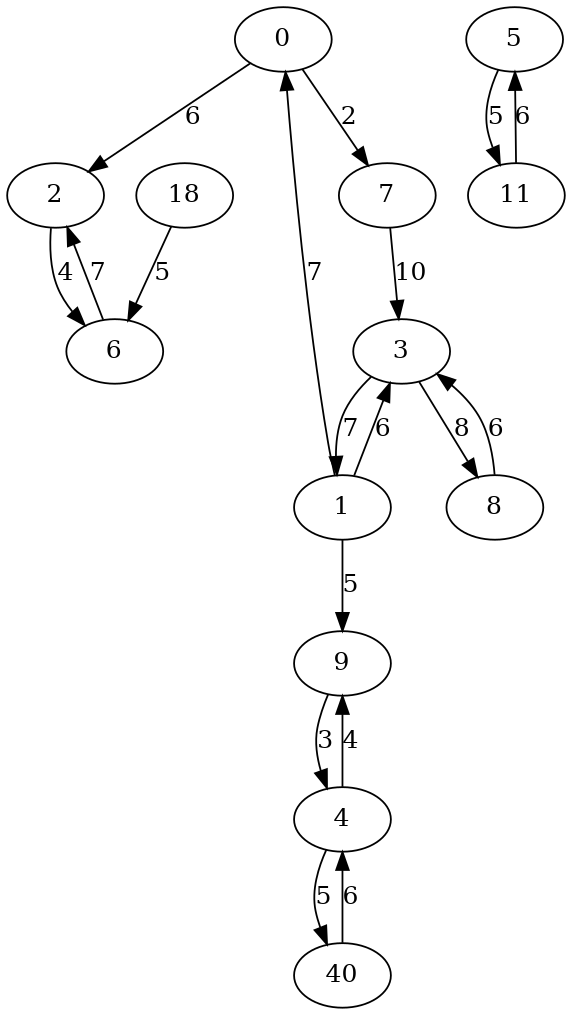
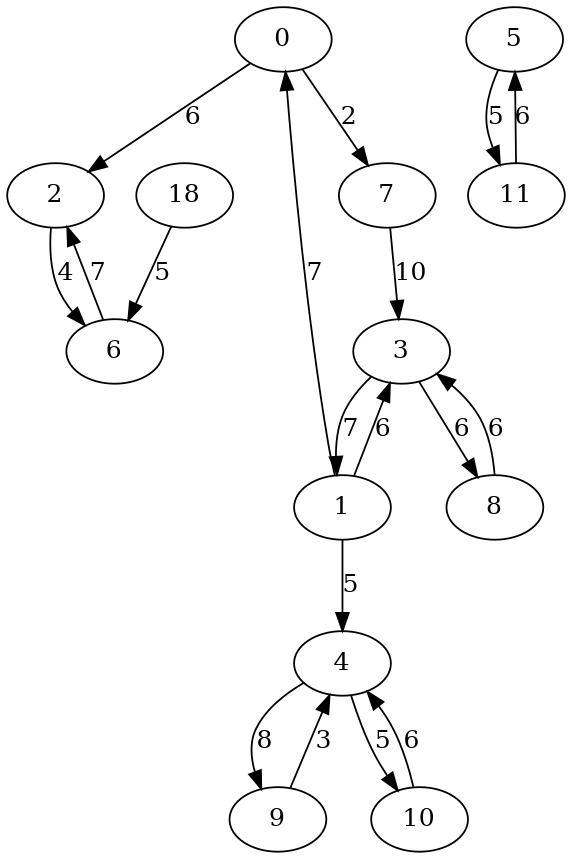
(463, 429) -> (463, 429)
(342, 576) -> (342, 576)
(351, 741) -> (265, 741)
(342, 975) -> (420, 819)
